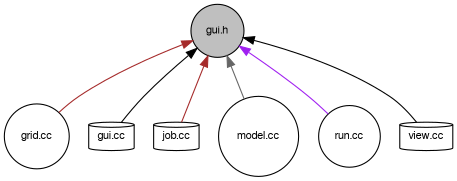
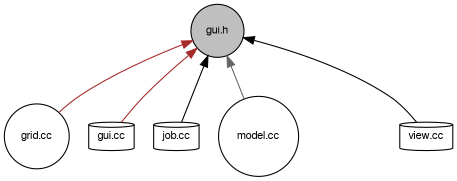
(153, 87) -> (153, 87)
(193, 94) -> (193, 94)
(349, 136) -> none
